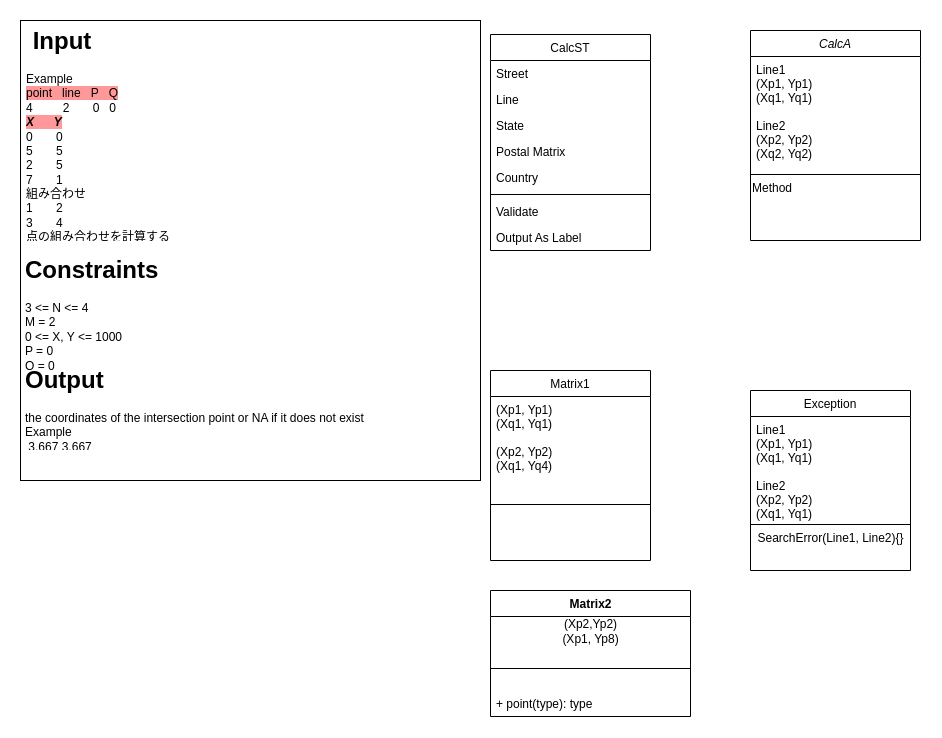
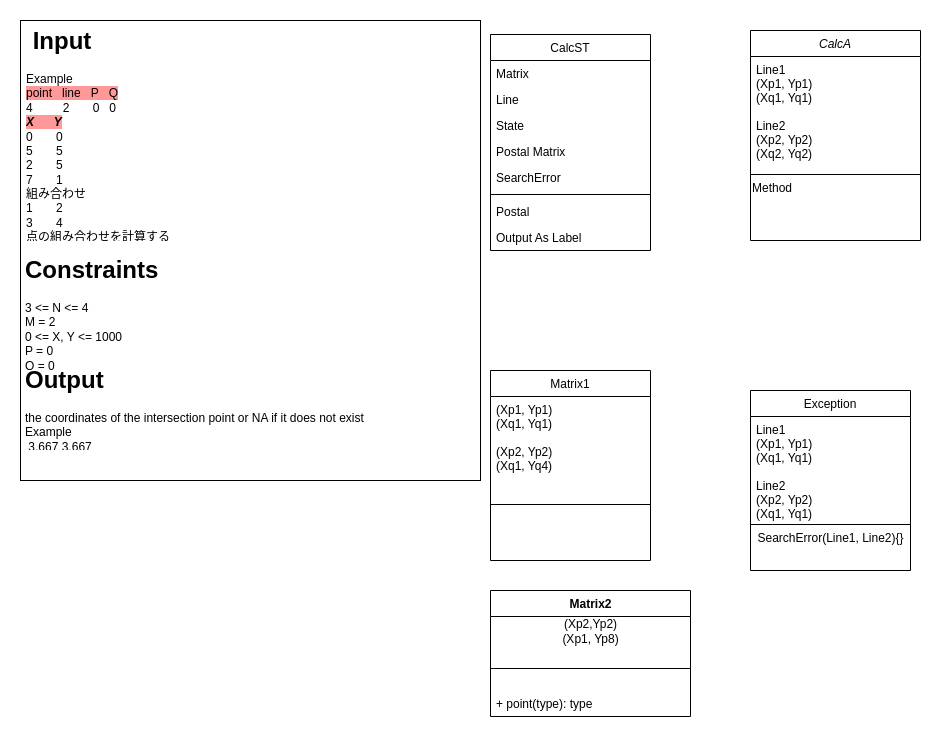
(516, 74) -> (515, 74)
(520, 178) -> (533, 178)
(520, 212) -> (515, 212)
